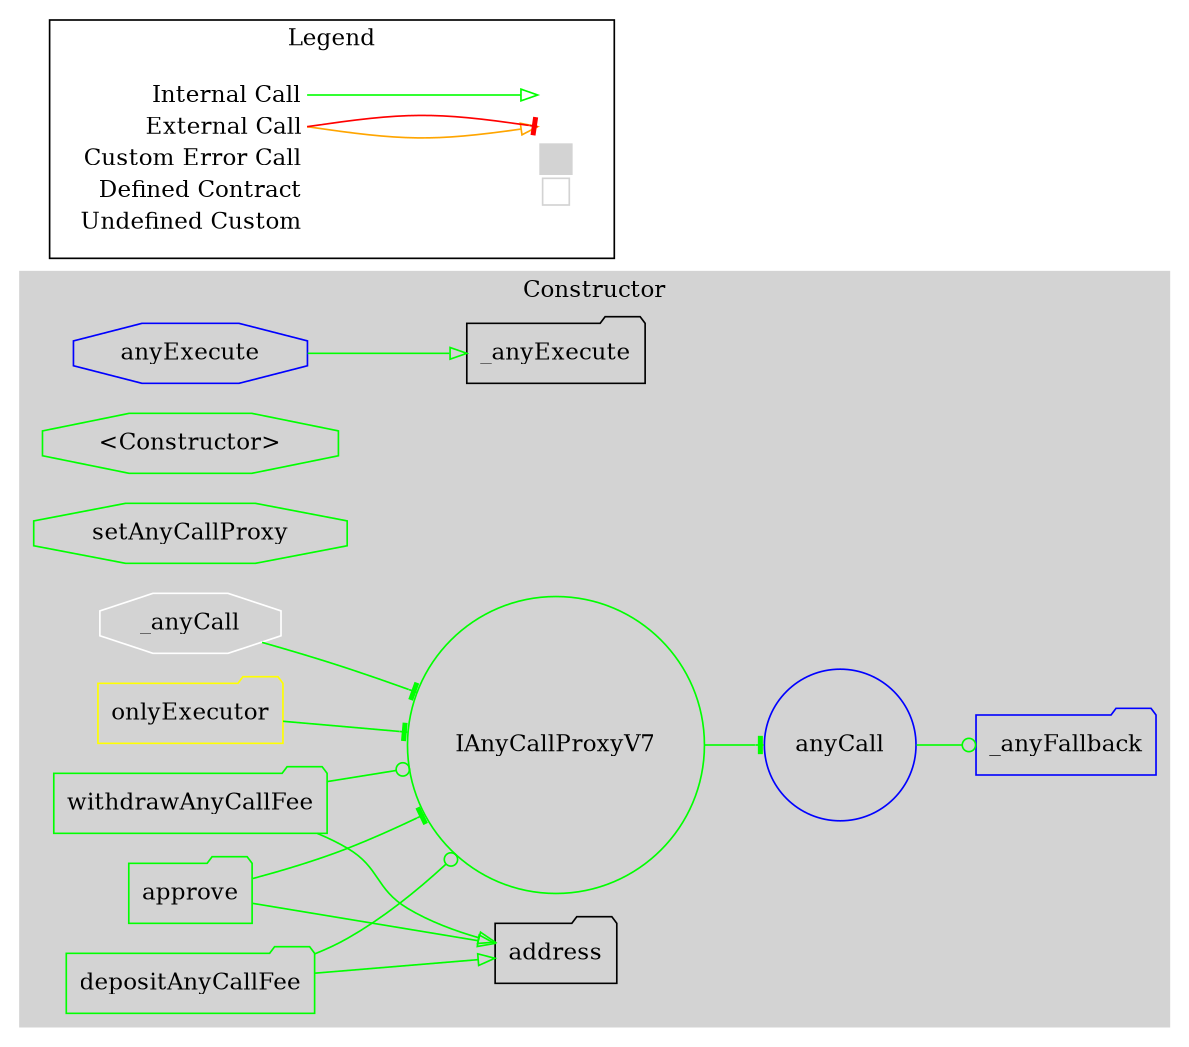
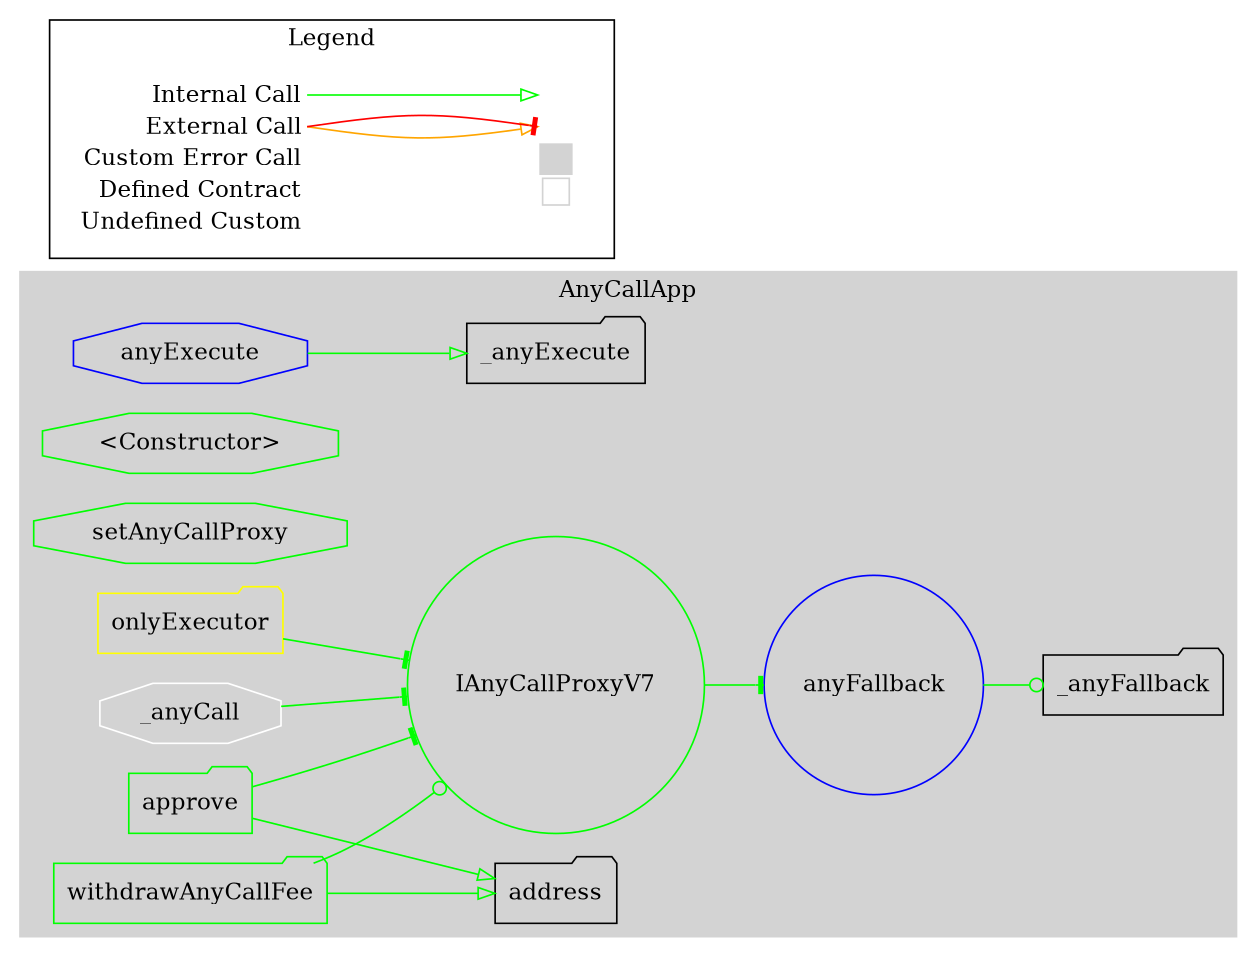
(595, 291) -> (628, 291)
(840, 745) -> (874, 685)
(1066, 745) -> (1133, 685)
(190, 983) -> none
